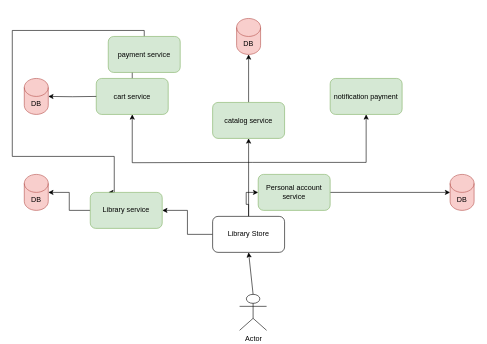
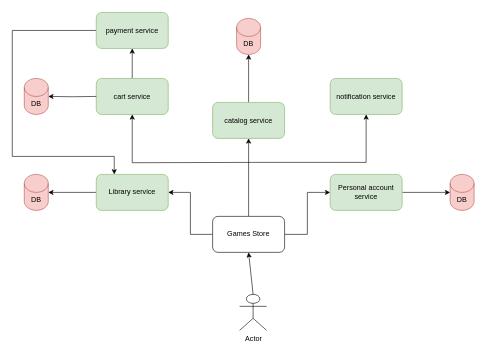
(144, 54) -> (132, 30)
(366, 96) -> (366, 96)
(294, 192) -> (366, 192)
(126, 210) -> (132, 192)
(249, 234) -> (249, 234)
